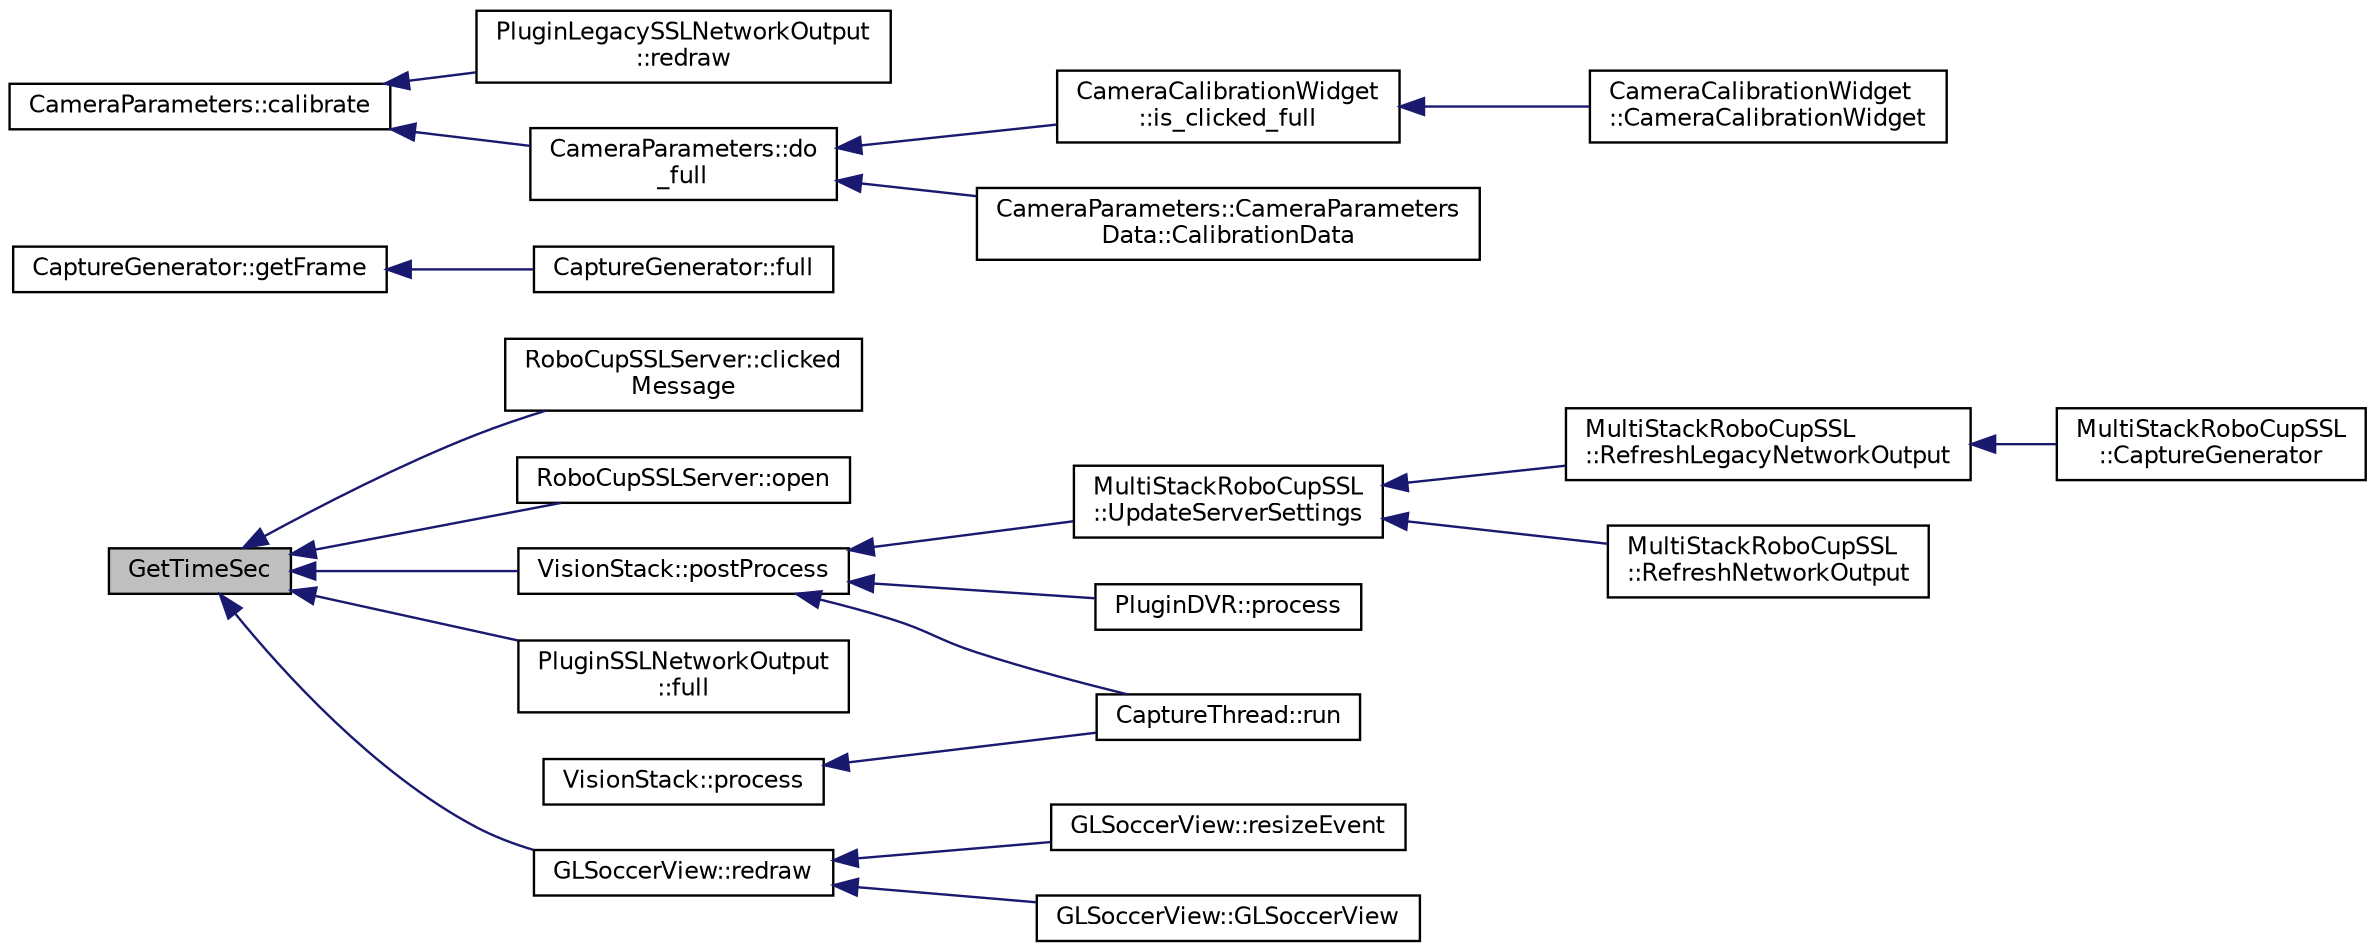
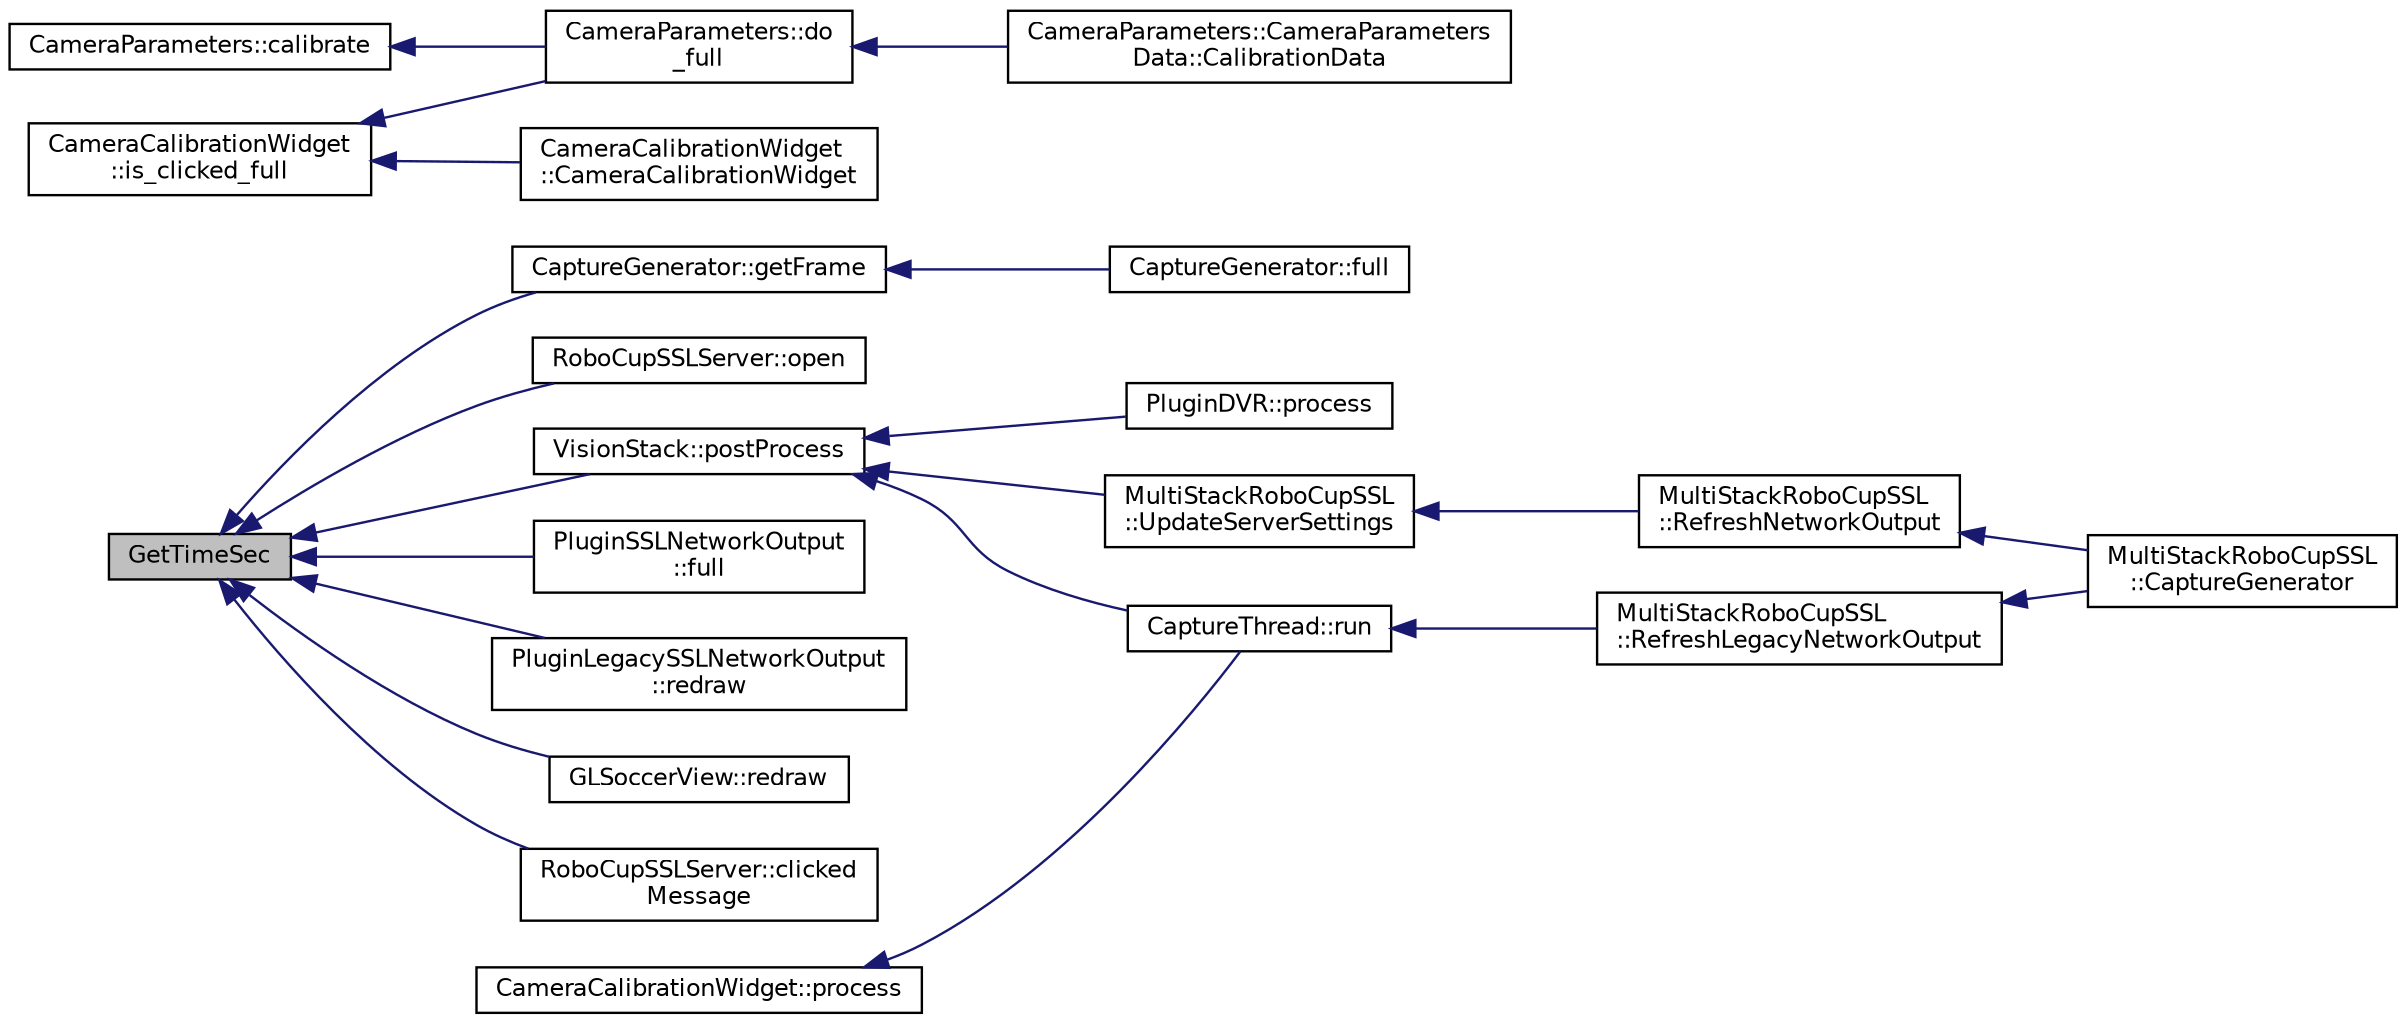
(442, 77) -> (430, 611)
(959, 135) -> (465, 99)
none -> (372, 384)
(1486, 474) -> (1506, 629)
none -> (2036, 543)
(684, 782) -> (699, 990)
(1228, 827) -> none
(1228, 918) -> none
